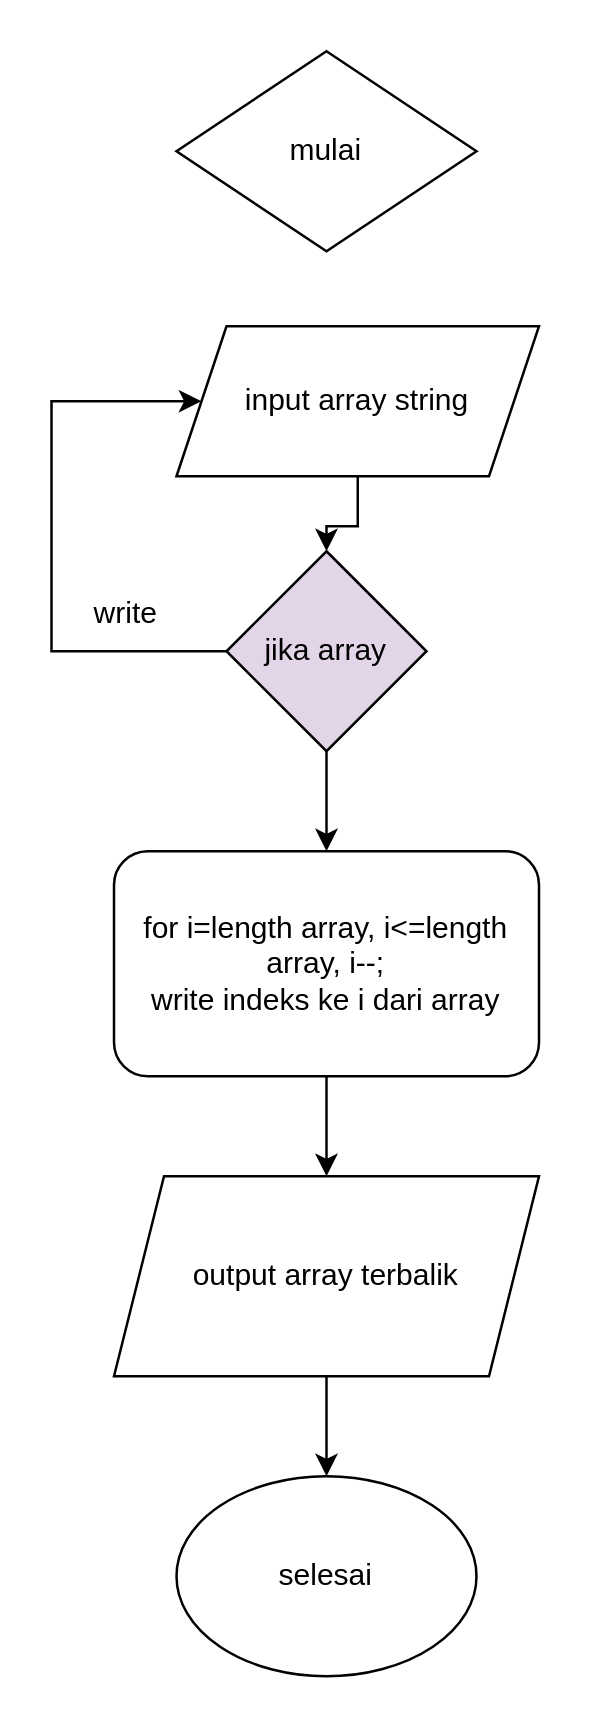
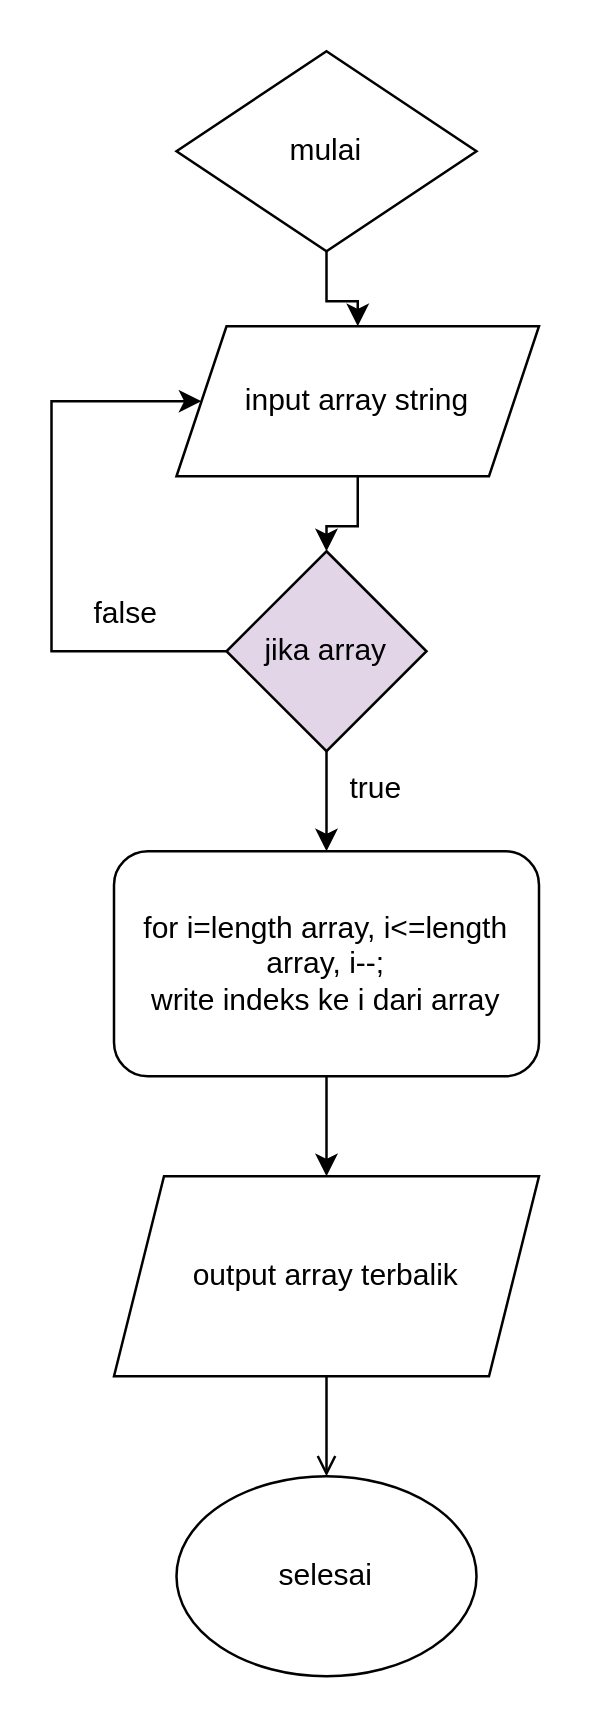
none -> (326, 296)
(126, 614) -> (126, 614)
none -> (376, 789)
(326, 1458) -> (326, 1462)
